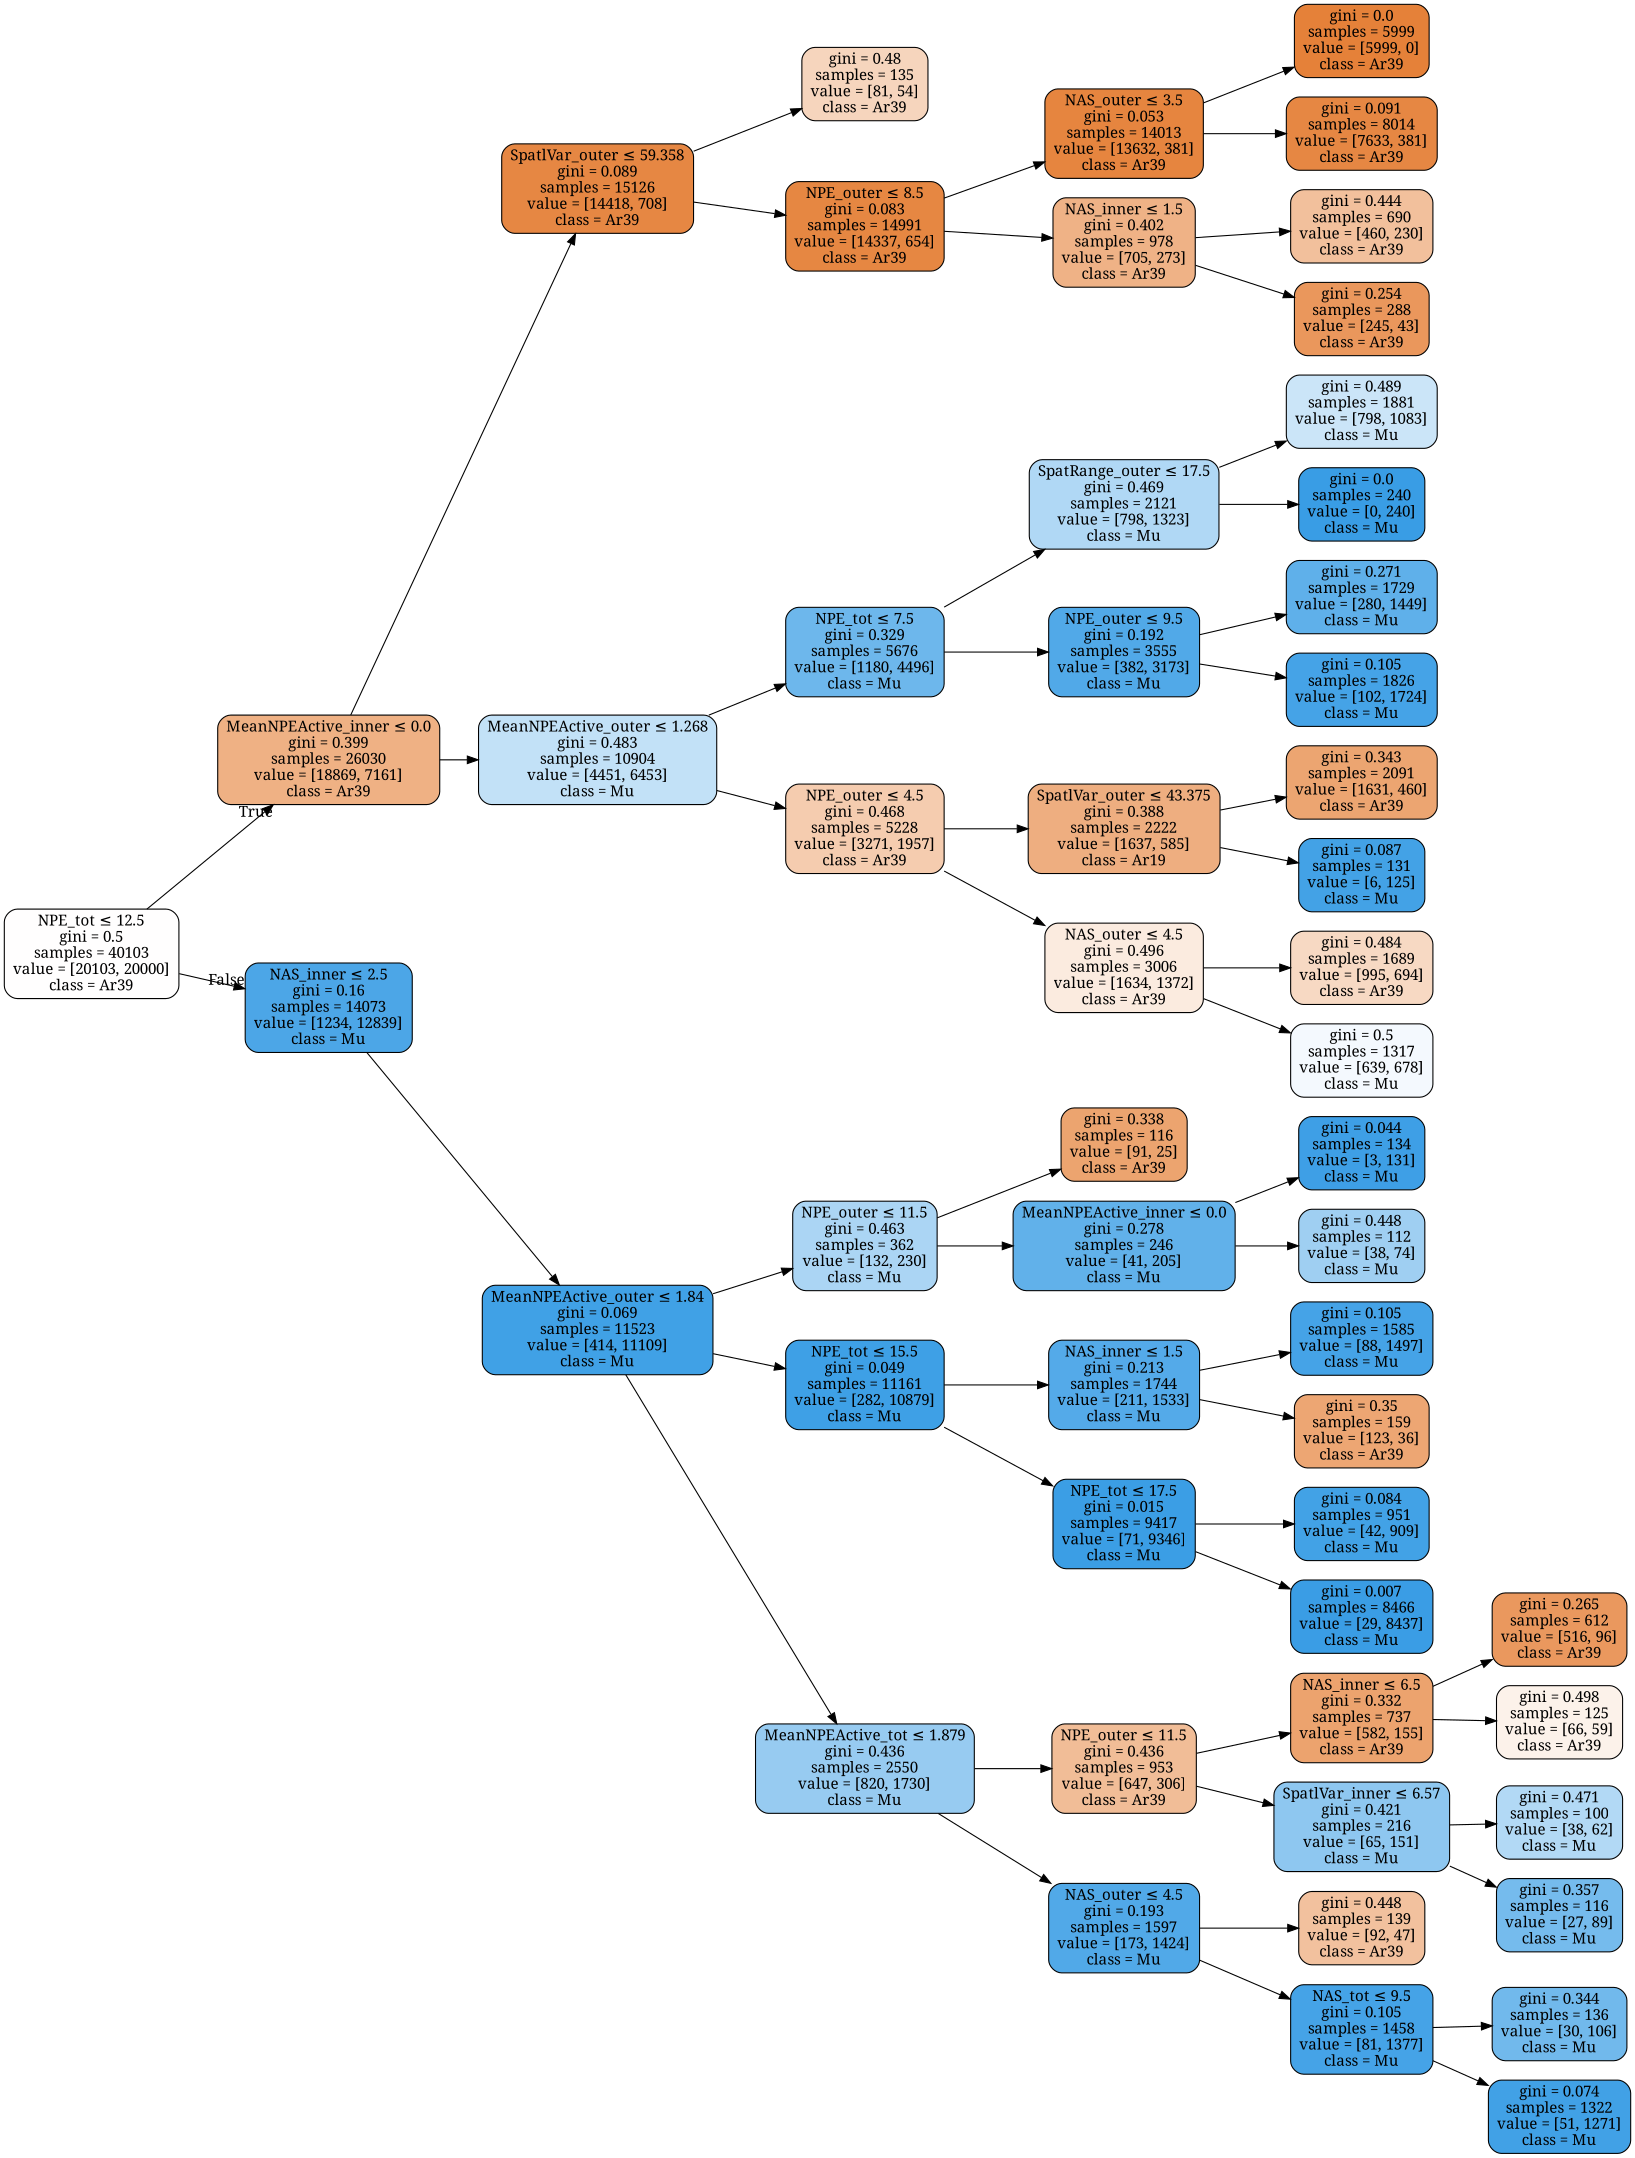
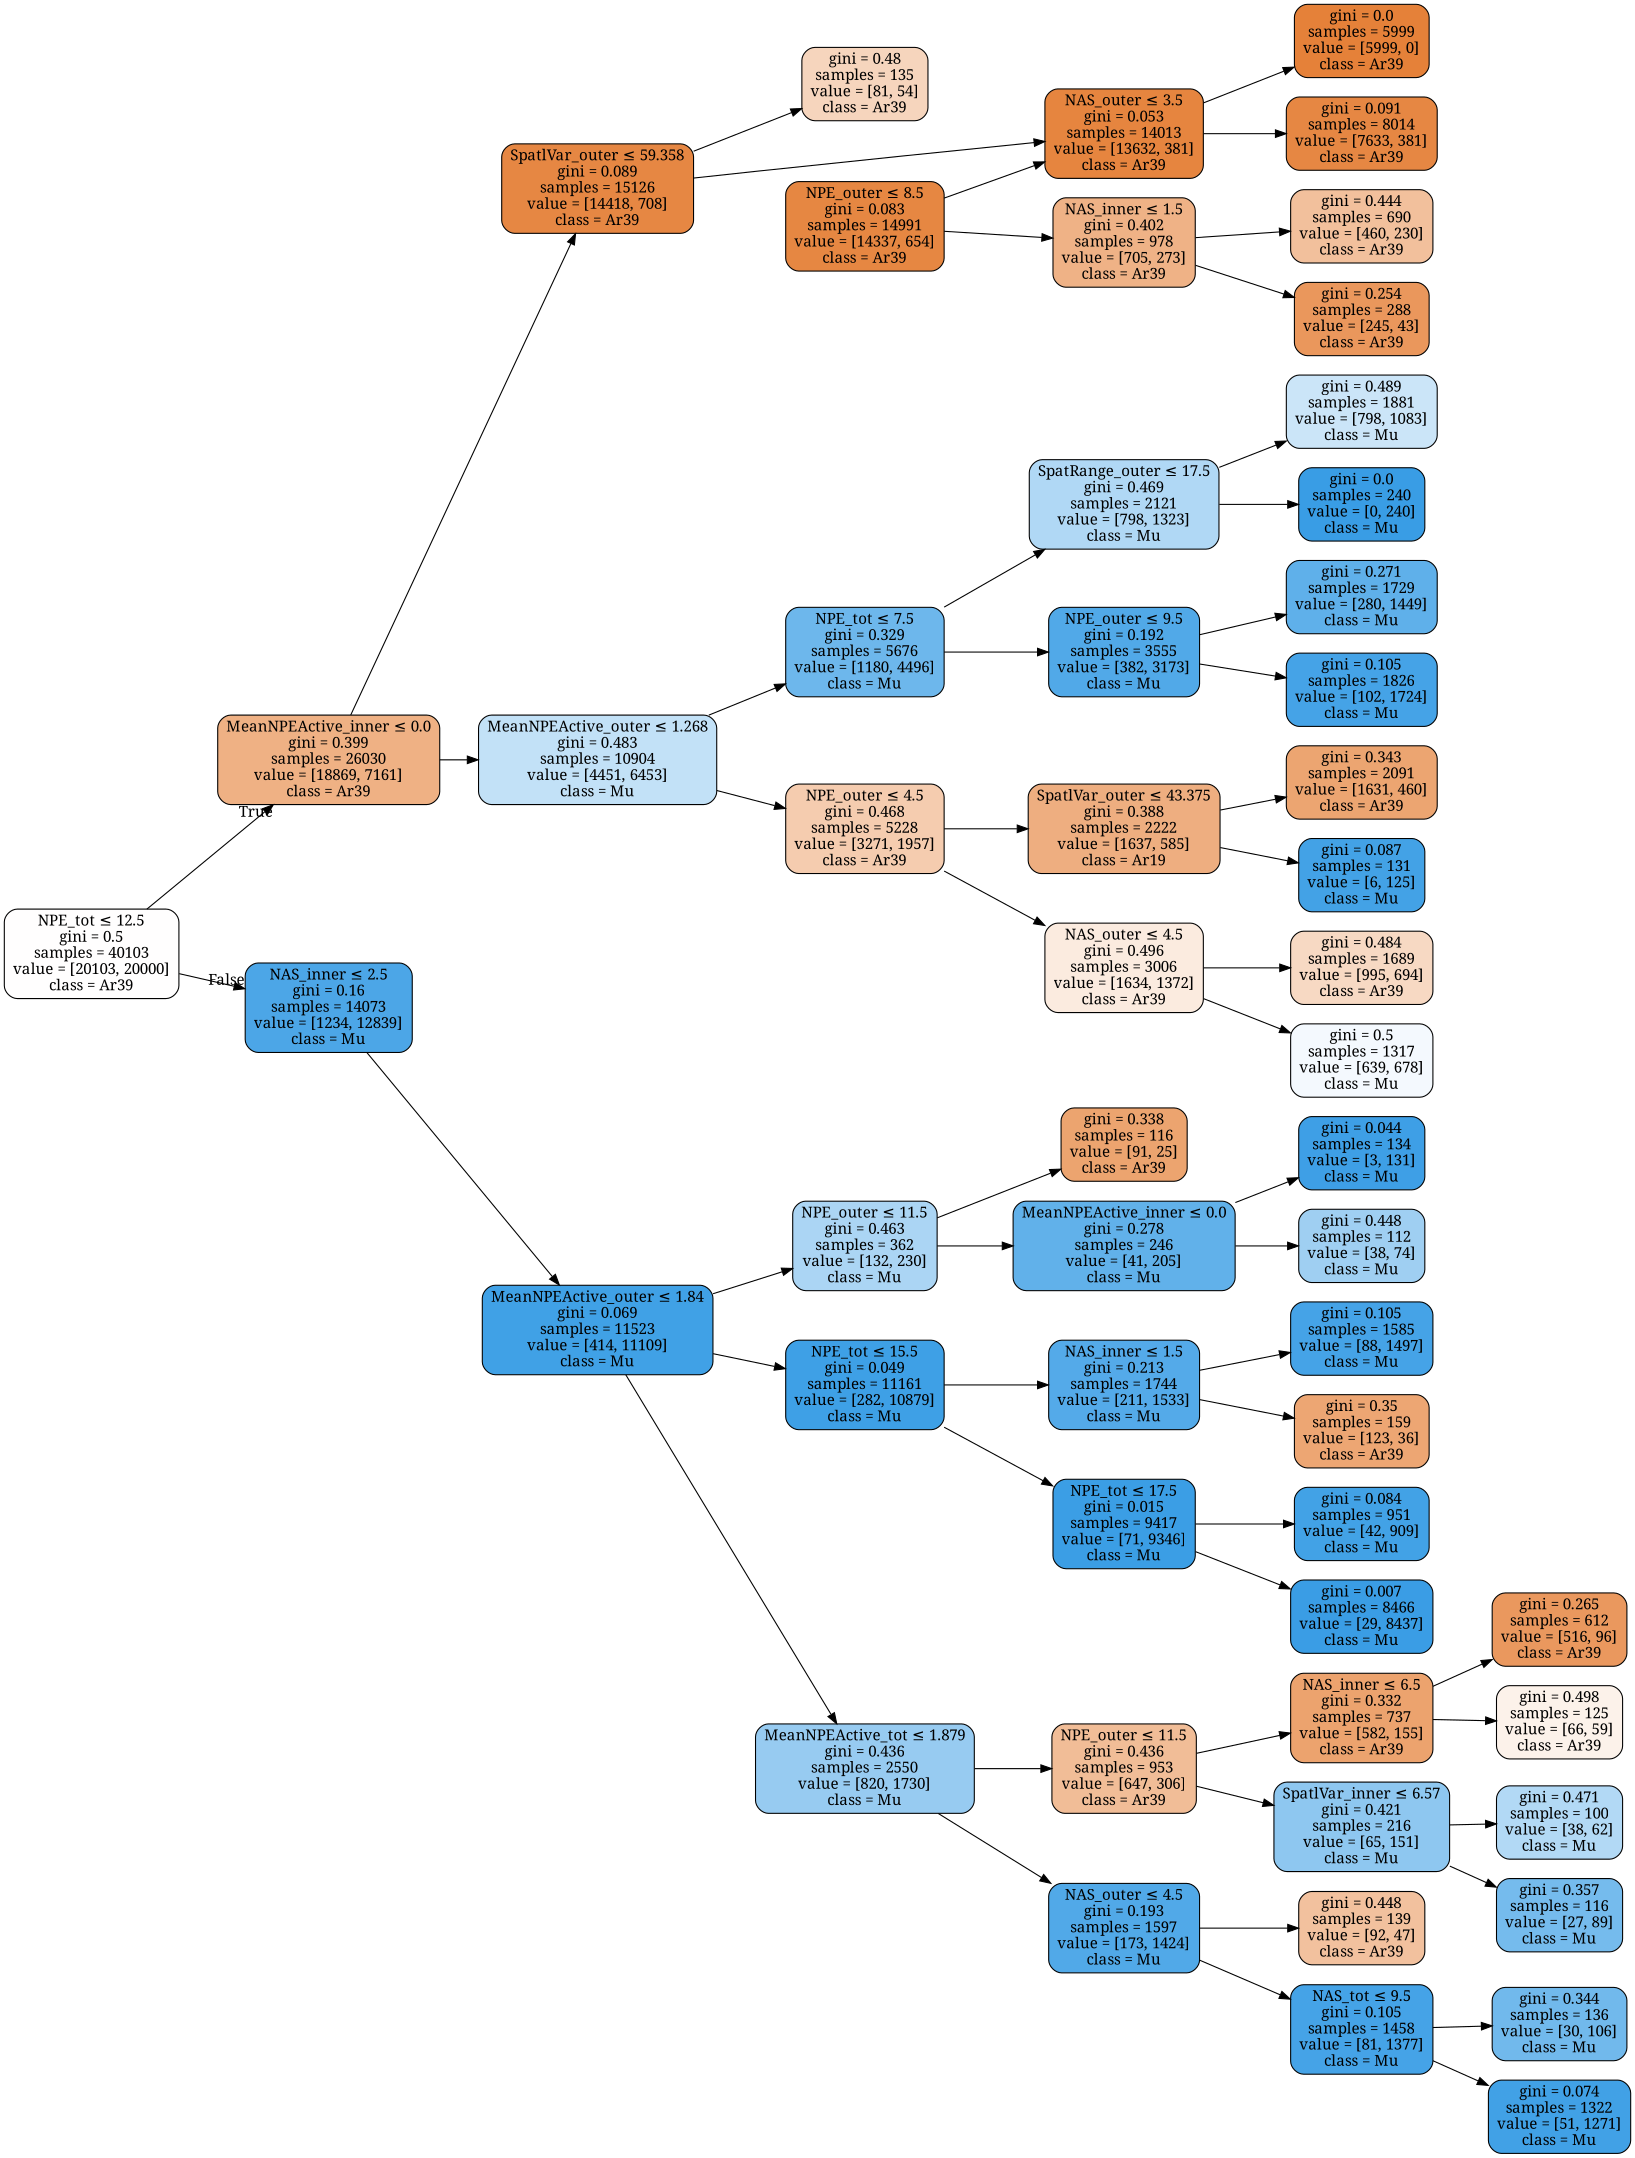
(734, 208) -> (864, 160)
